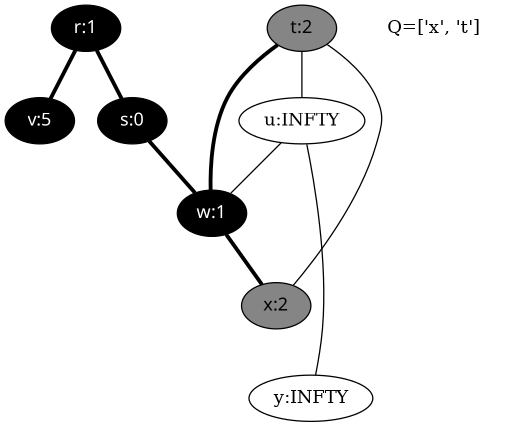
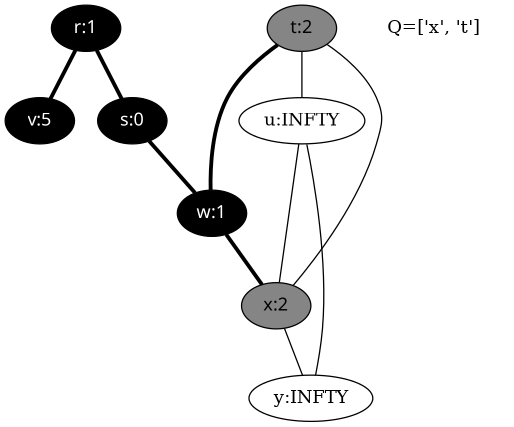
(256, 168) -> (289, 213)
none -> (293, 352)
